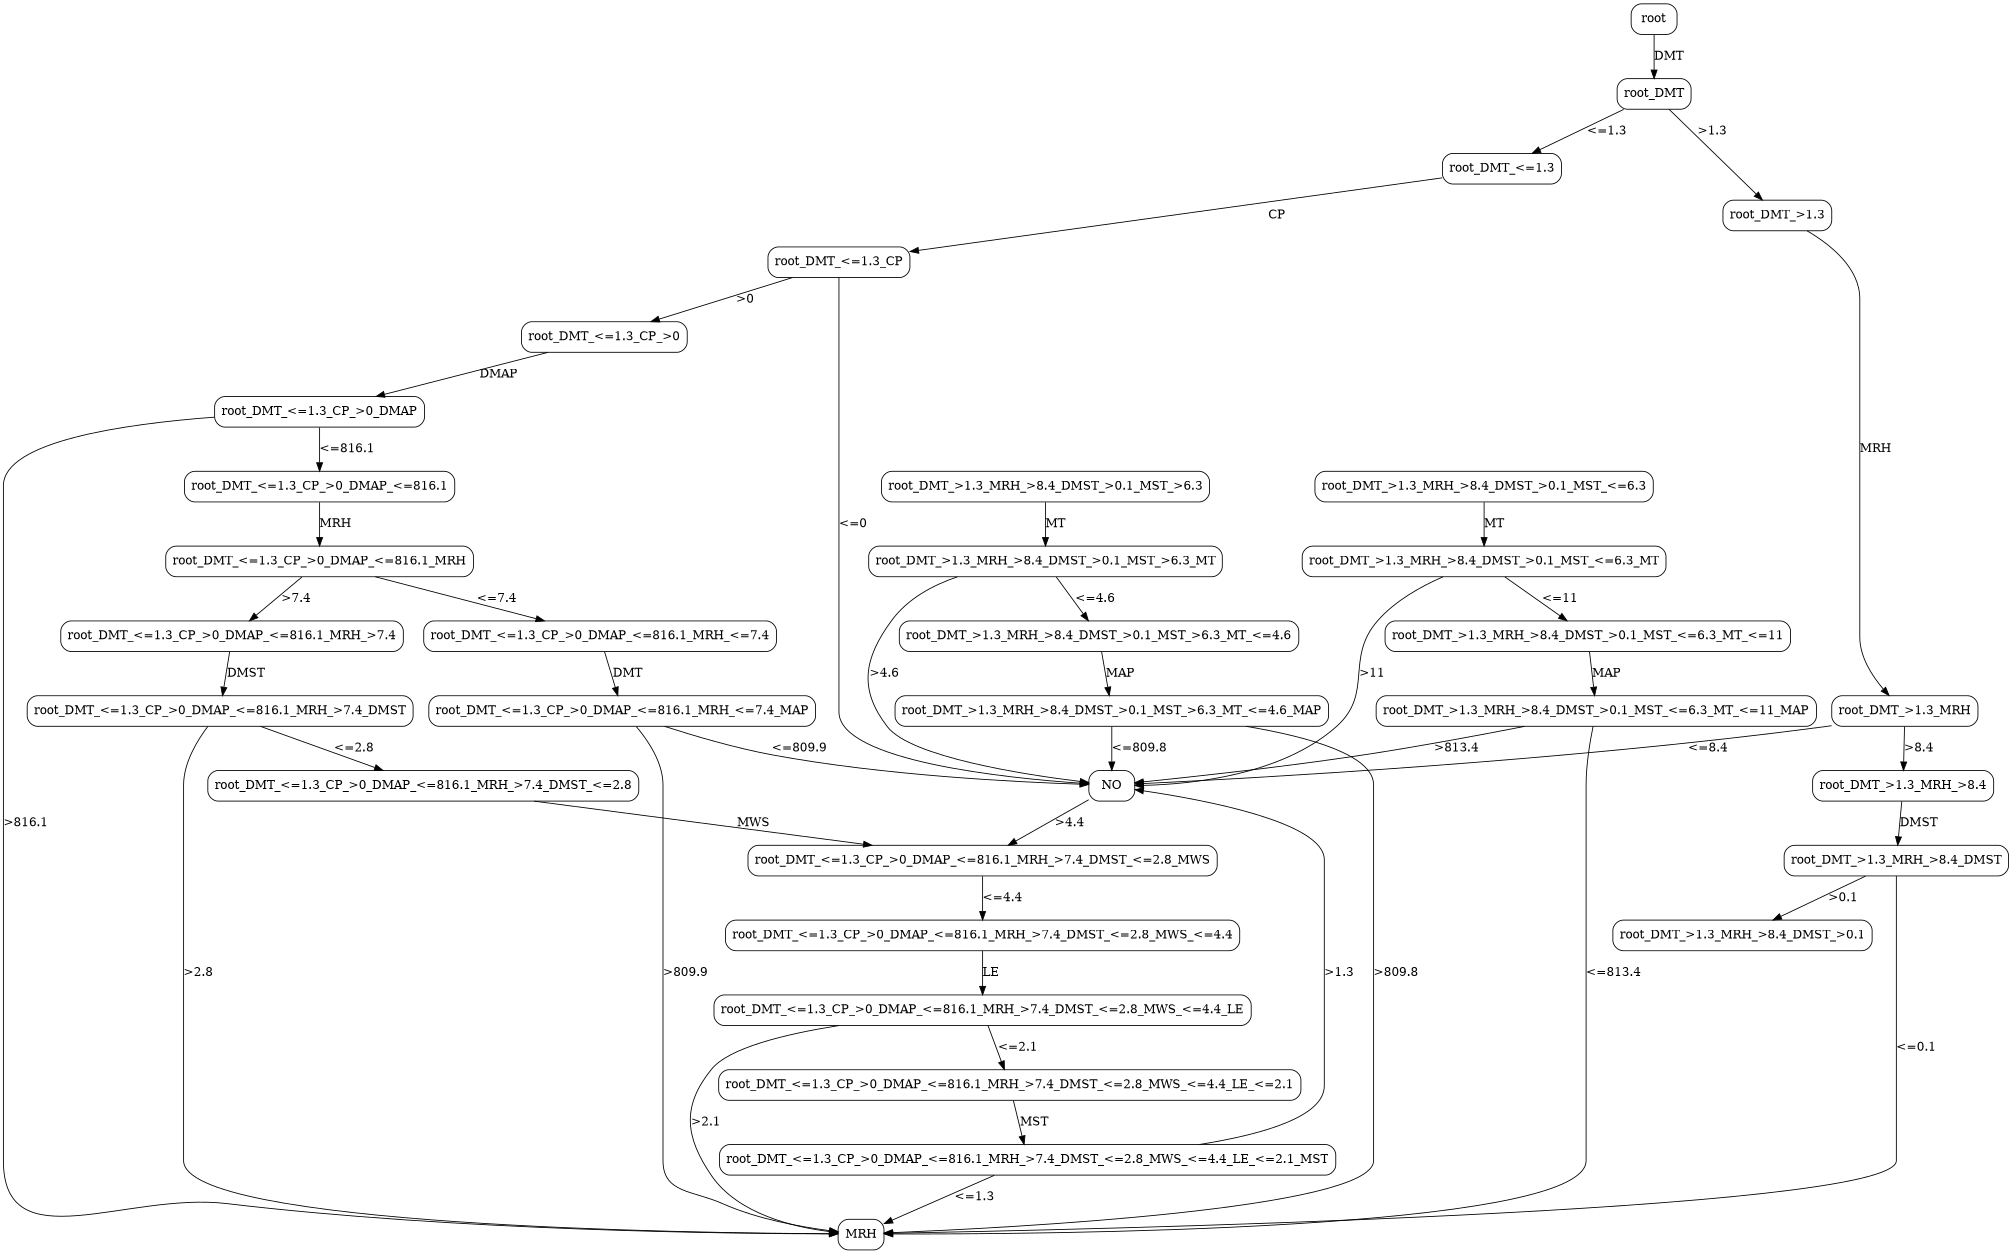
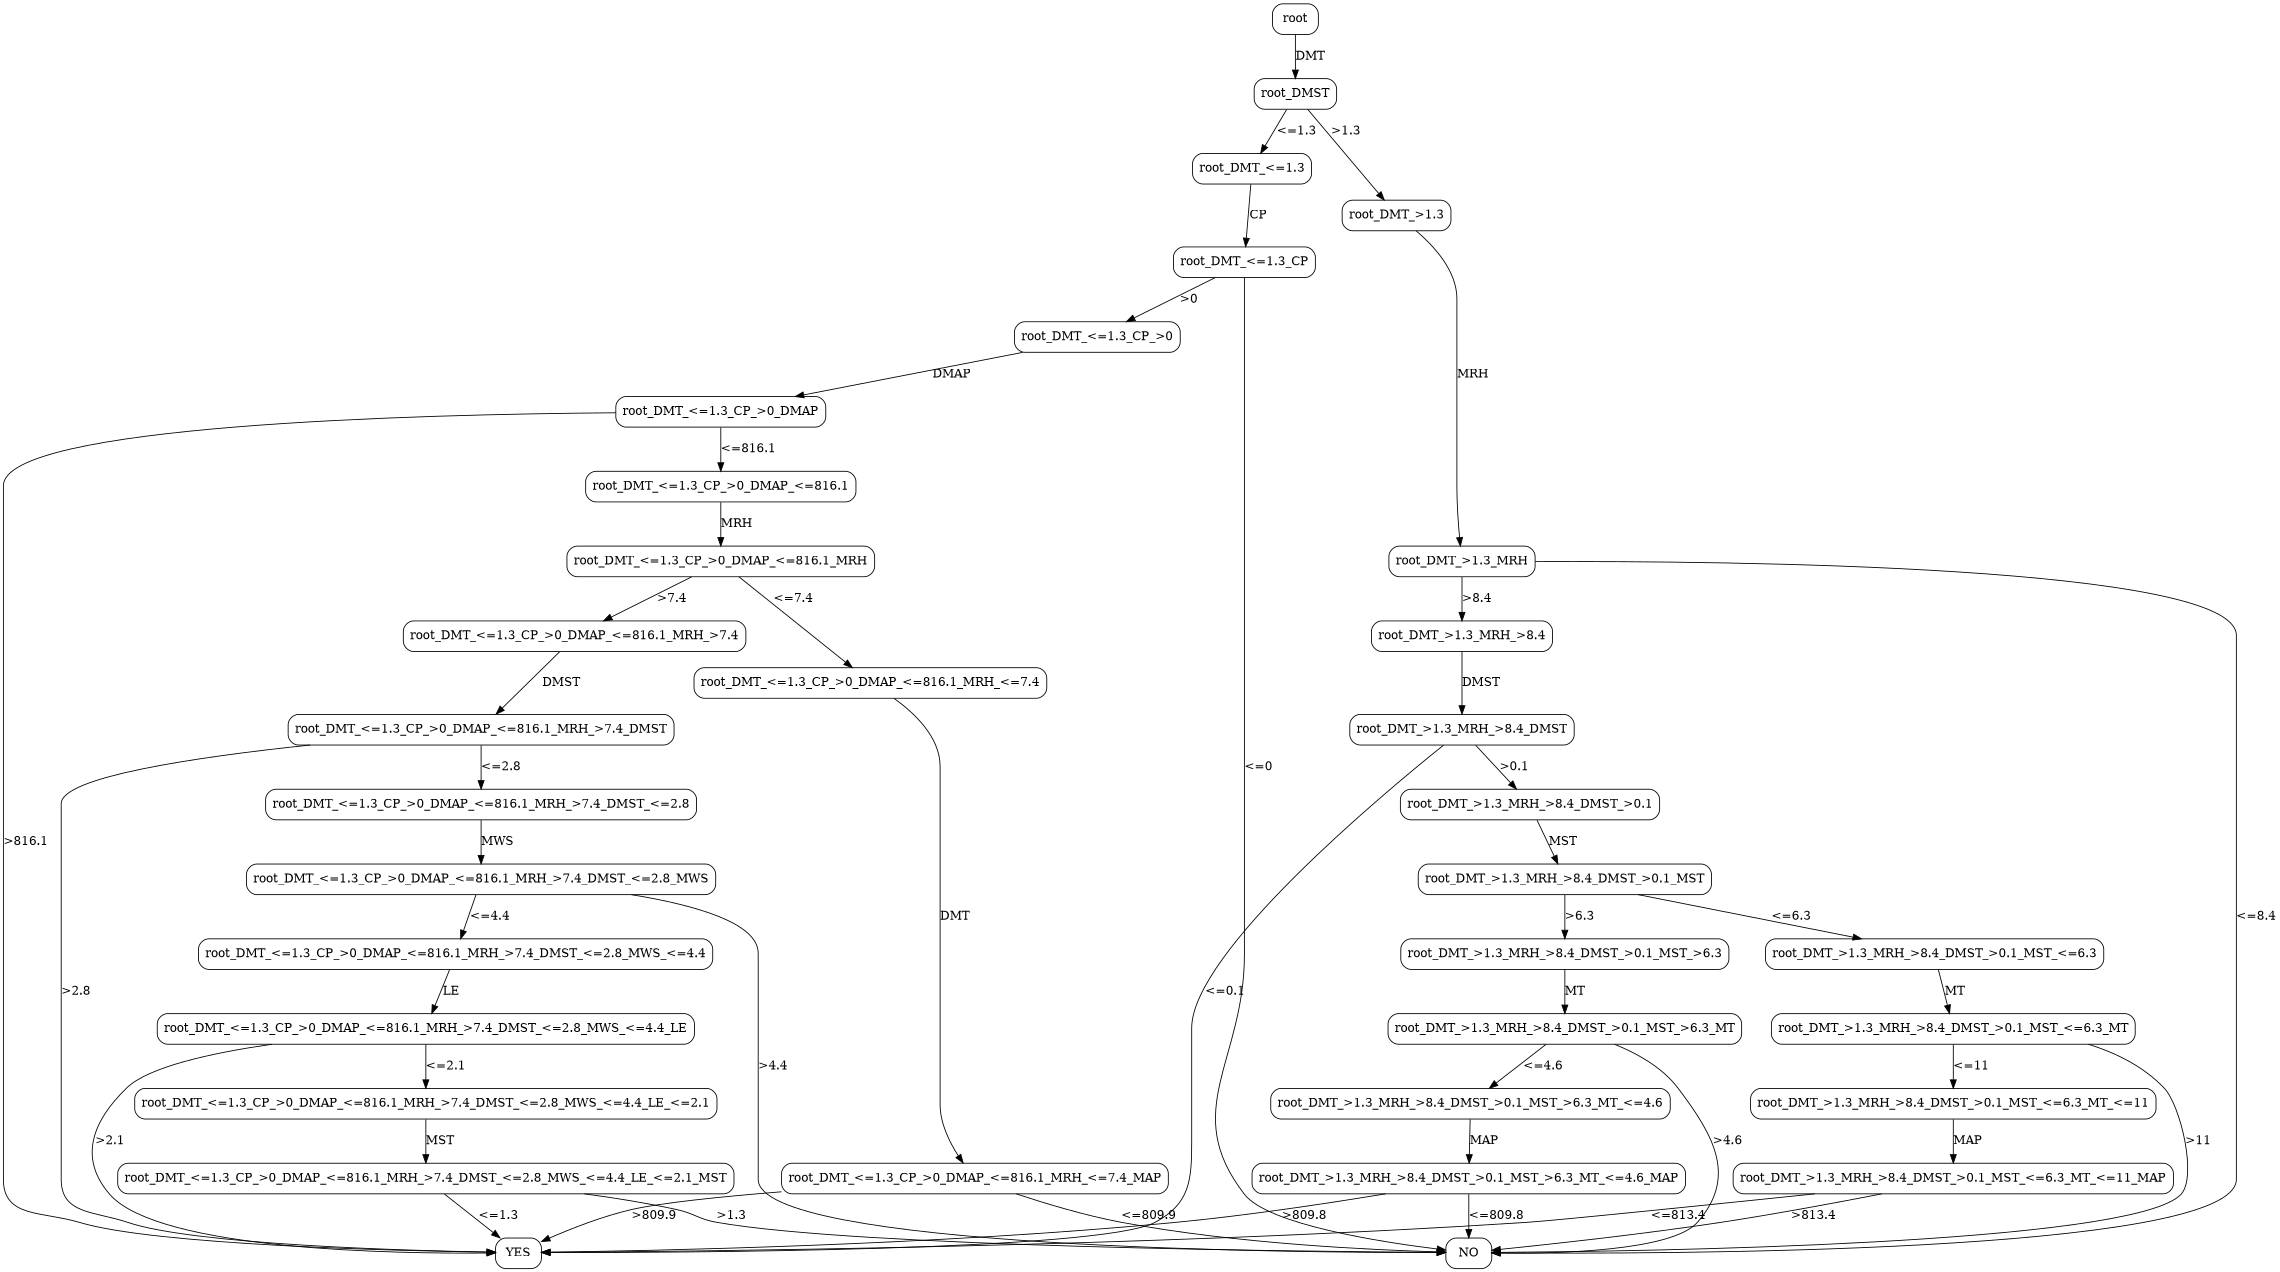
(1654, 94) -> (1295, 94)
(1052, 820) -> (905, 1229)
none -> (1565, 879)
(861, 1235) -> (518, 1253)
